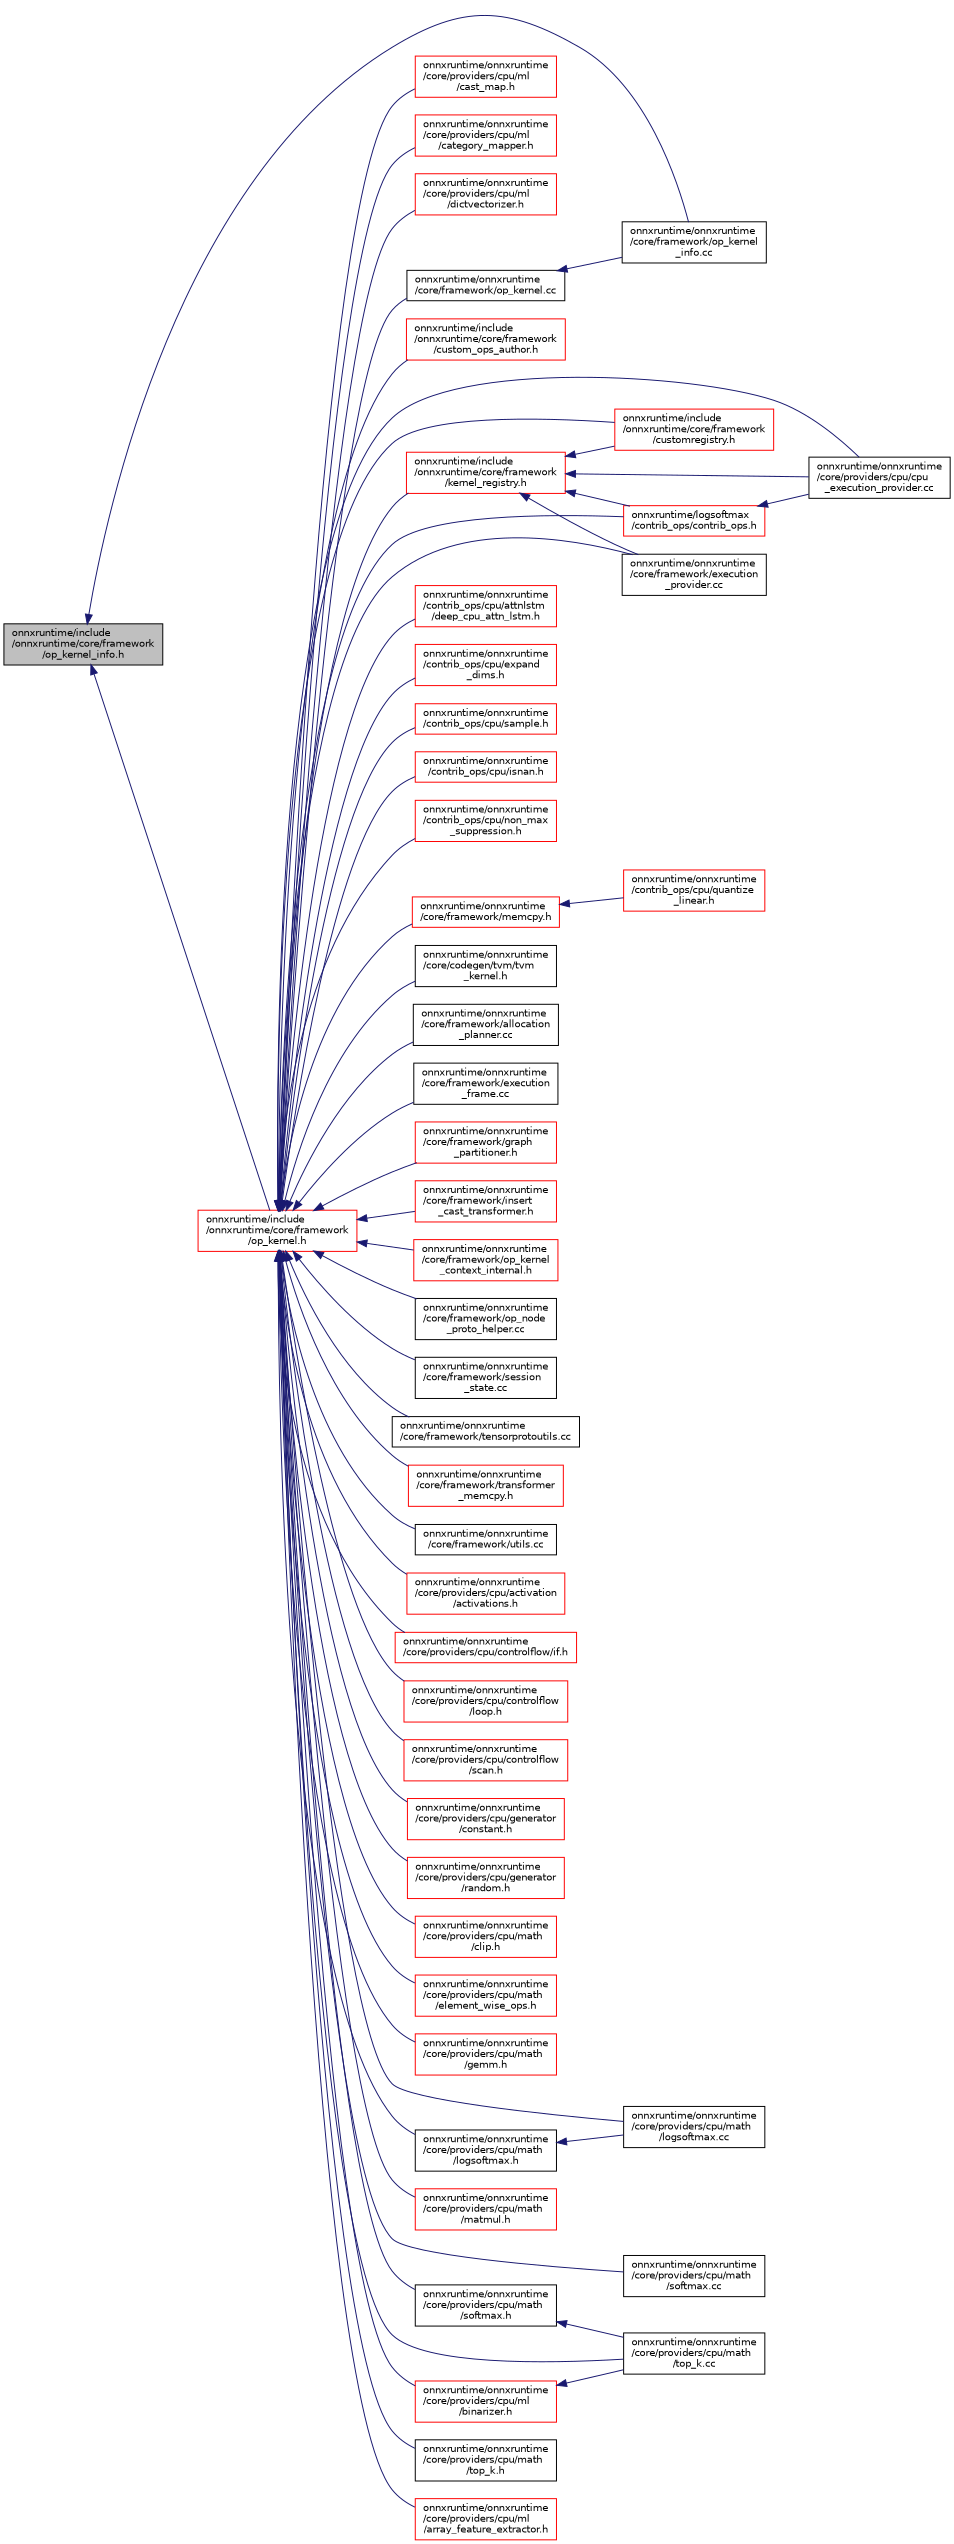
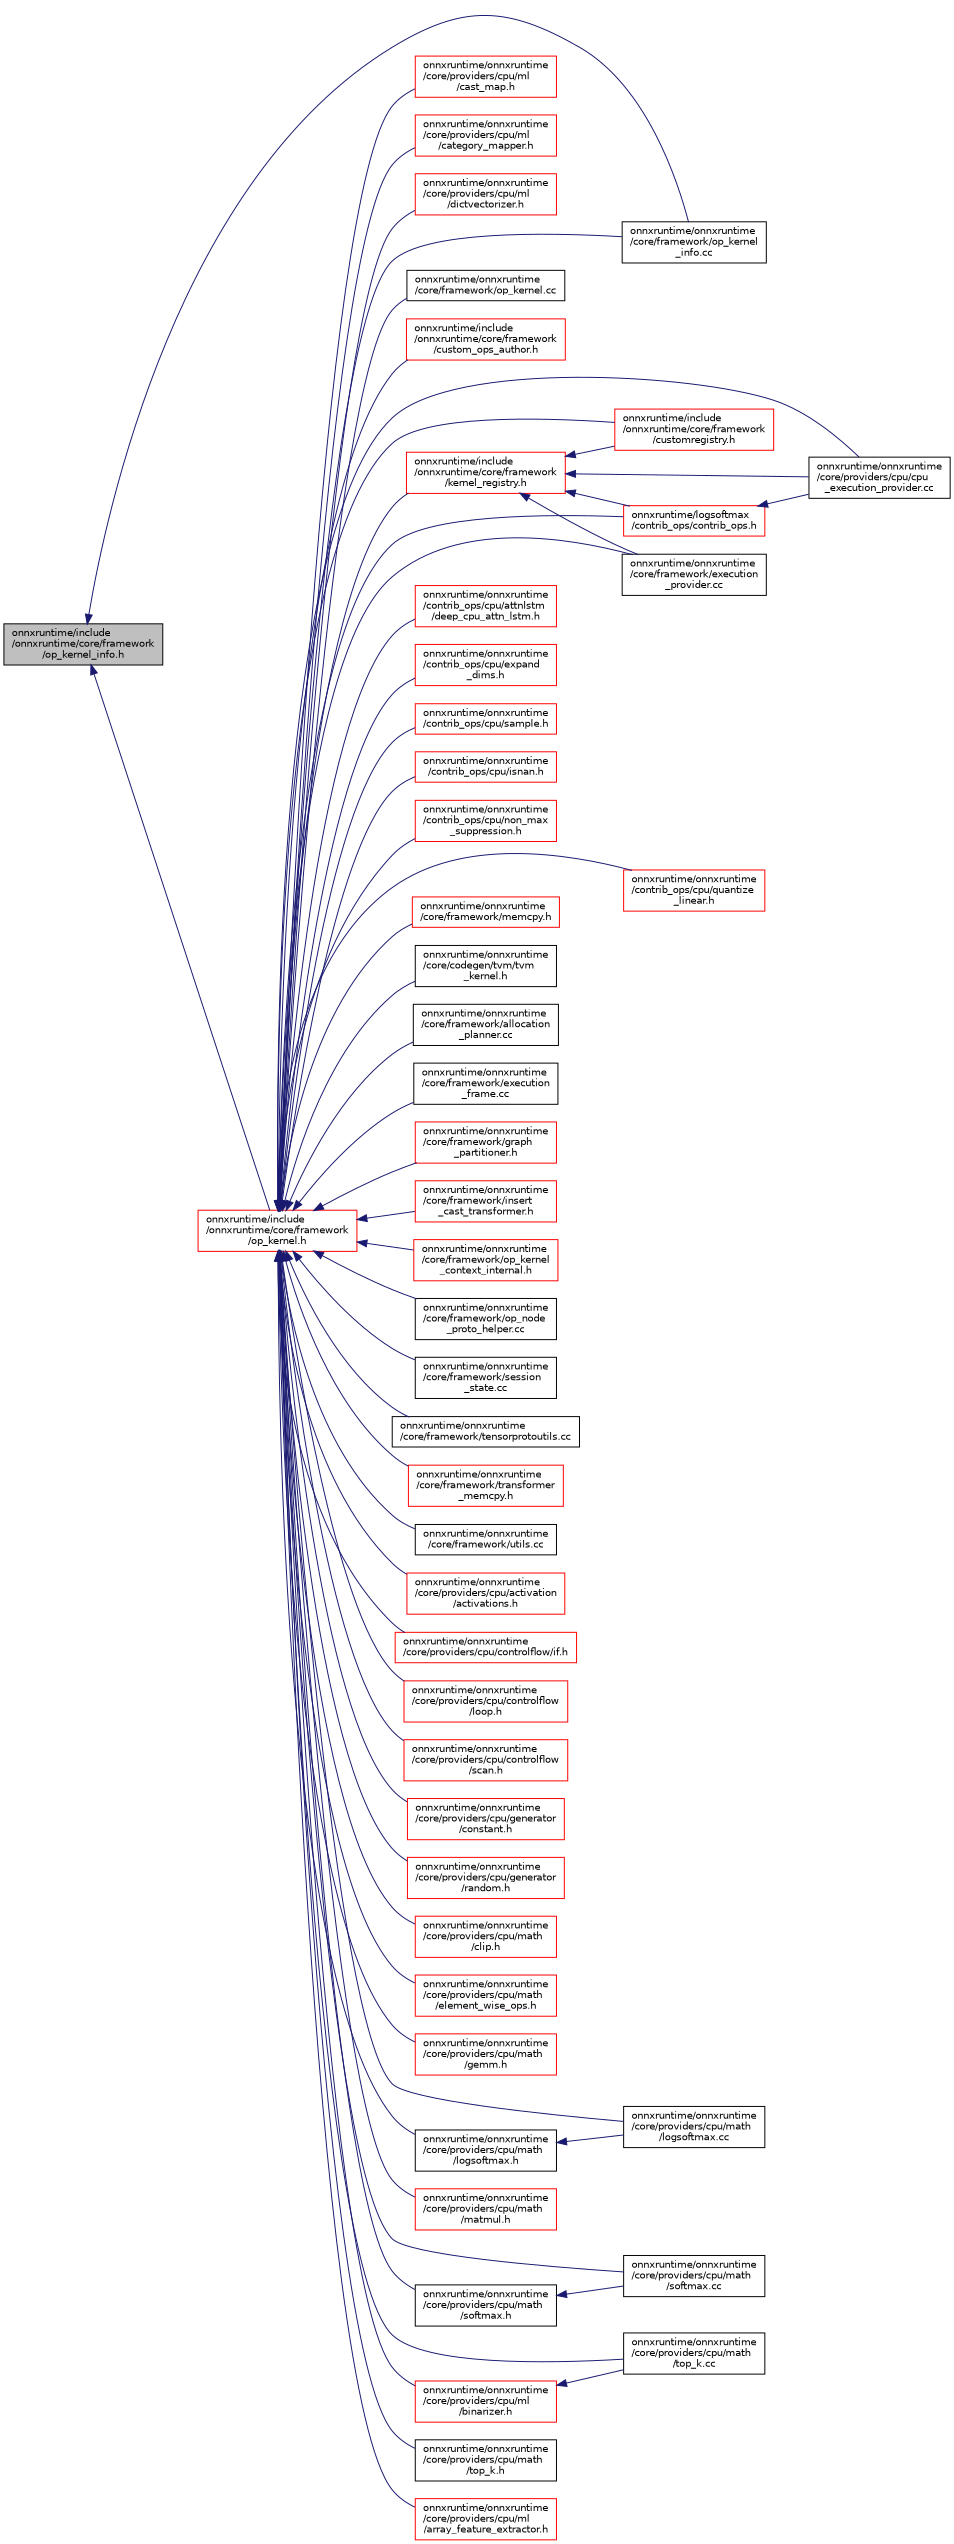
(595, 263) -> (321, 610)
(597, 901) -> (357, 921)
(595, 2331) -> (595, 2290)
